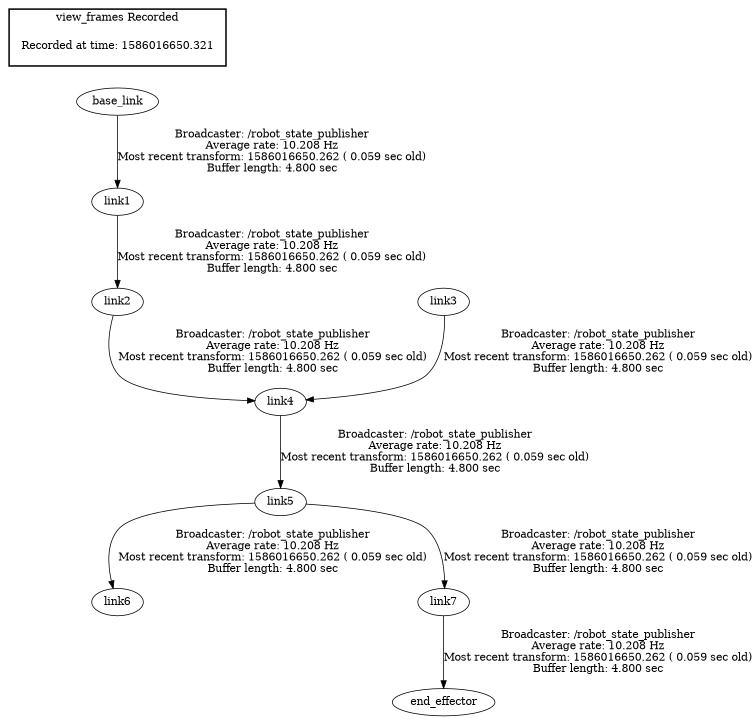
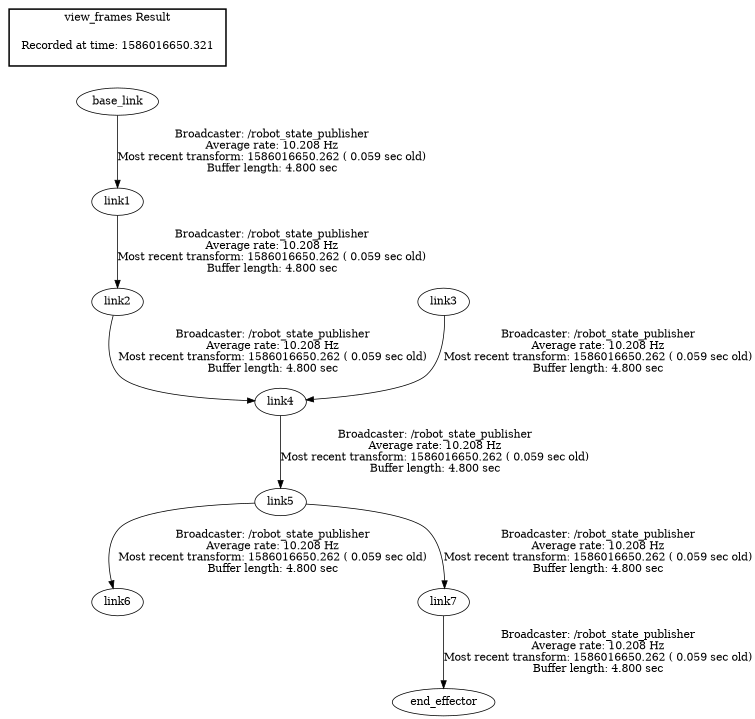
(118, 18) -> (118, 18)
